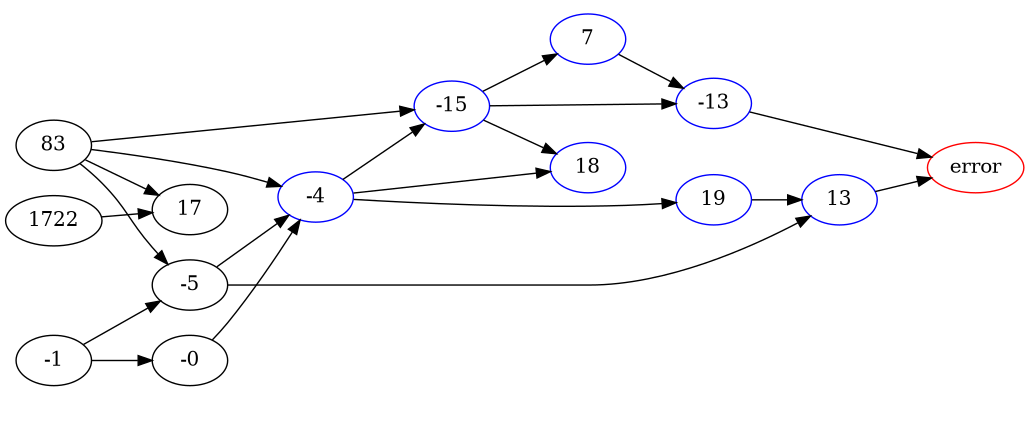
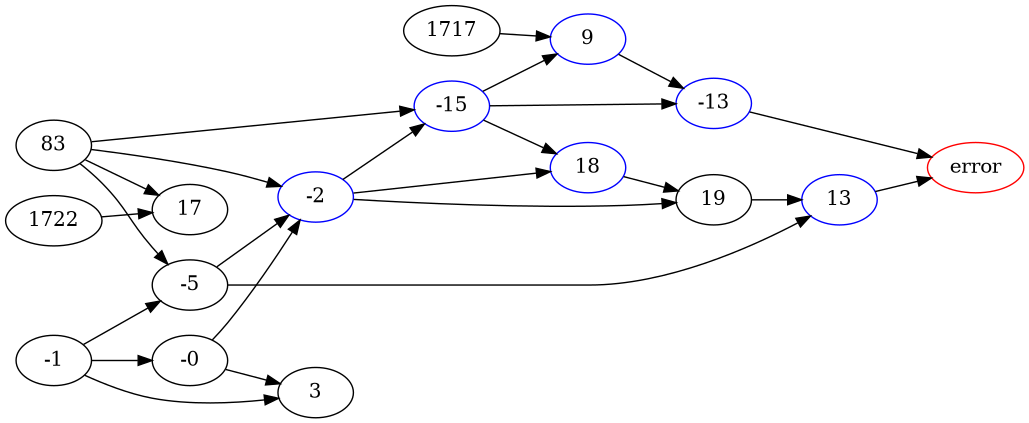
none -> (452, 31)
(588, 39) -> (588, 39)
none -> (644, 182)
(316, 197) -> (316, 197)
(714, 200) -> (714, 200)
none -> (316, 393)
